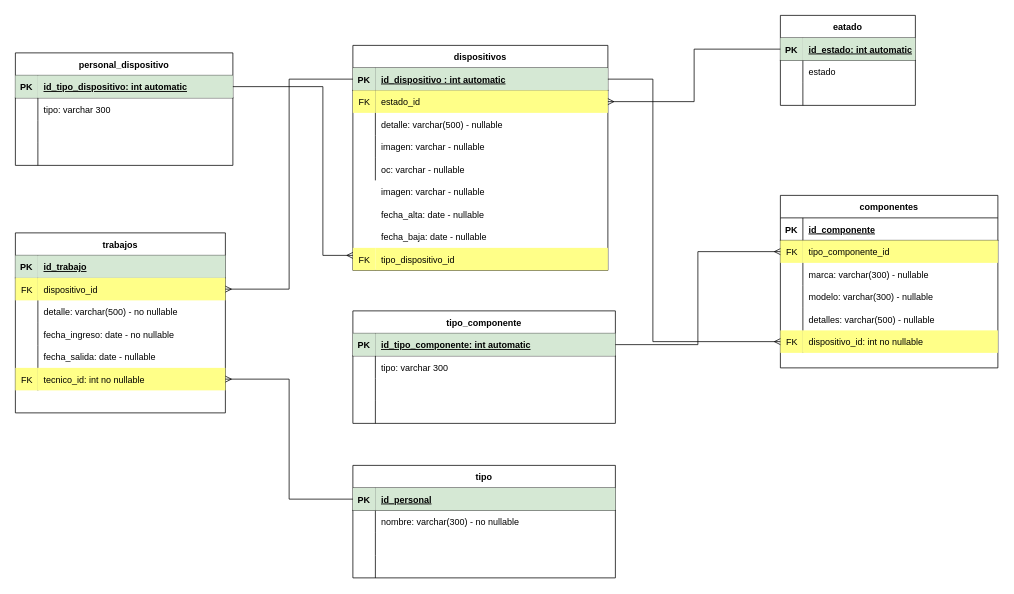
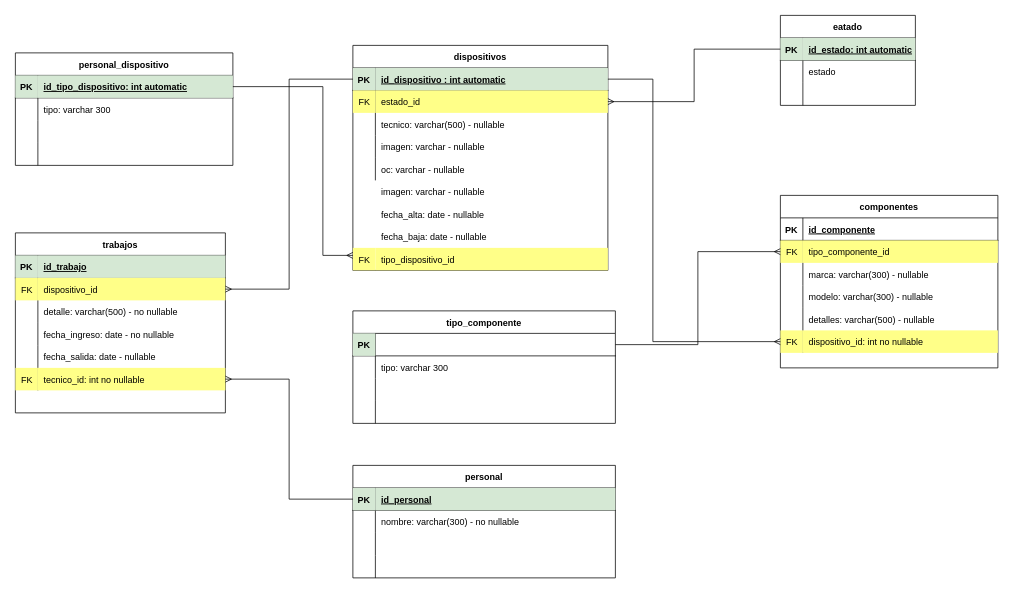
(451, 125) -> (452, 125)
(495, 345) -> none
(484, 477) -> (484, 477)
